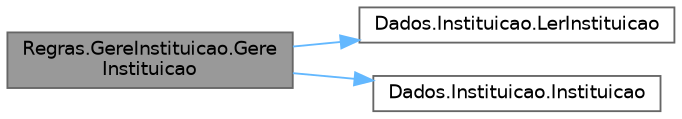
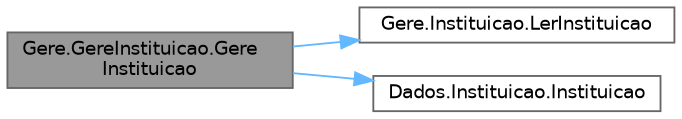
(517, 25) -> (517, 25)
(150, 60) -> (150, 60)
